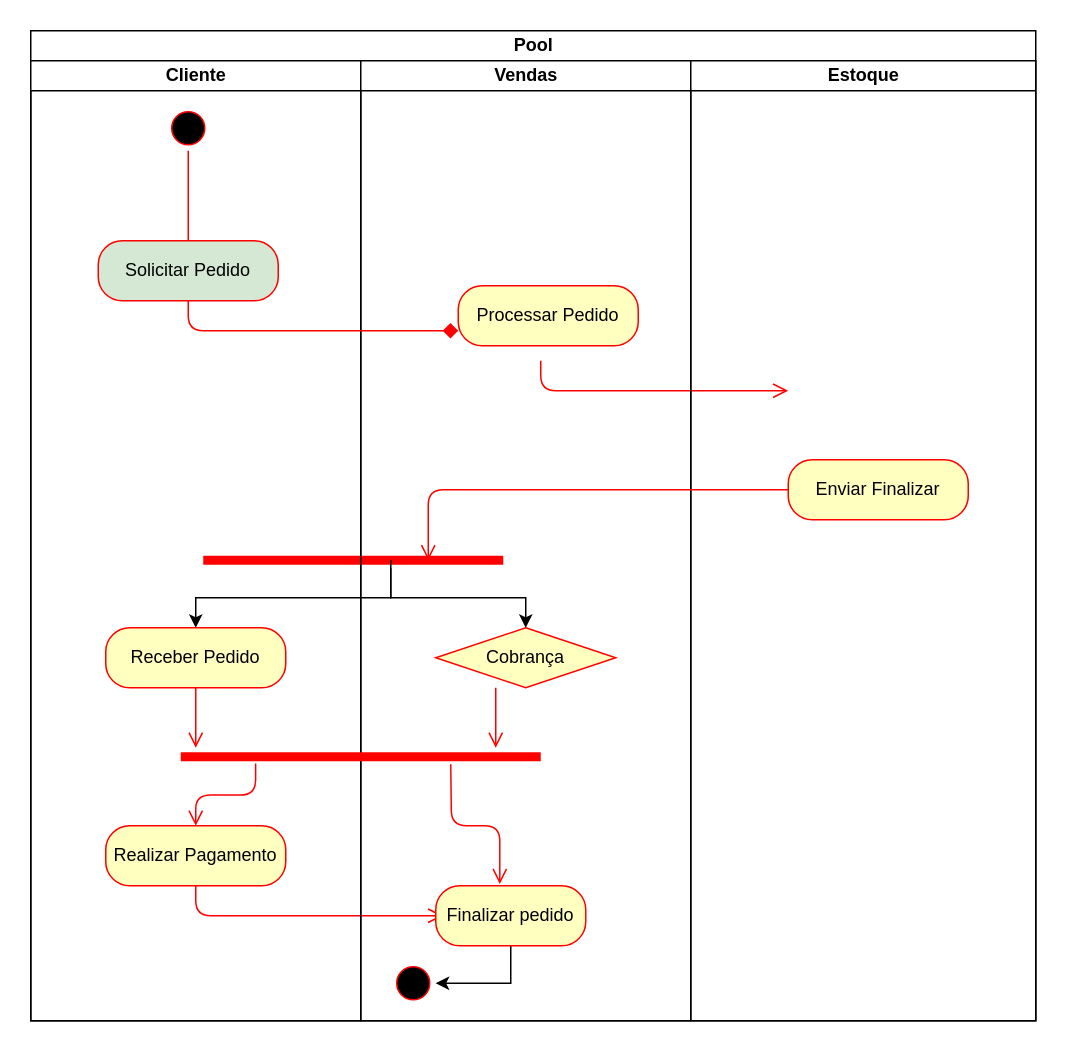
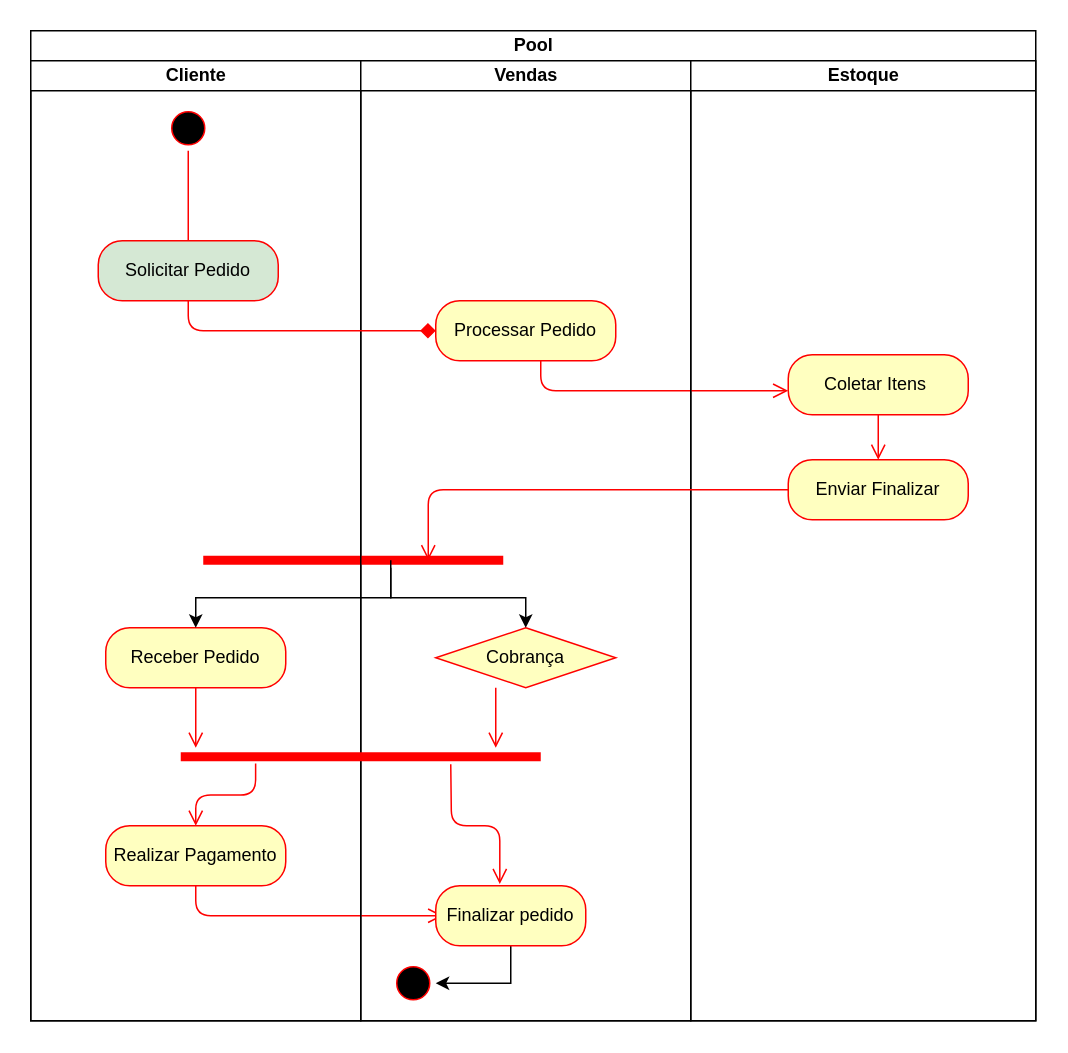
(548, 316) -> (526, 331)
none -> (878, 385)
none -> (878, 435)
